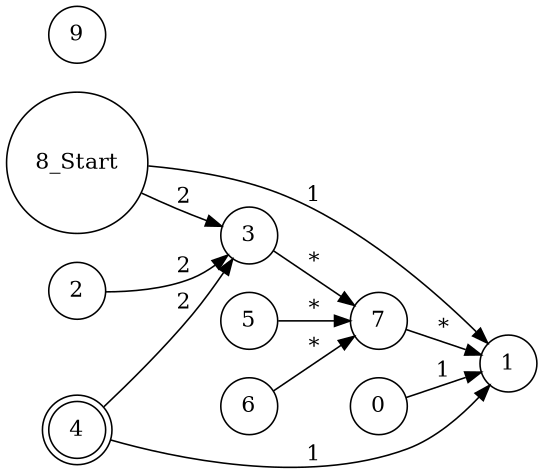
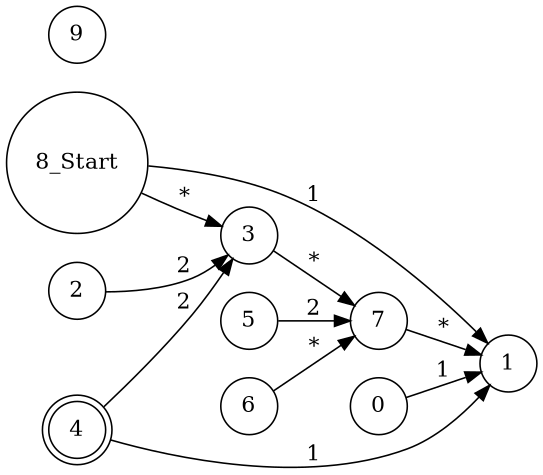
(184, 197) -> (184, 197)
(314, 309) -> (314, 309)
